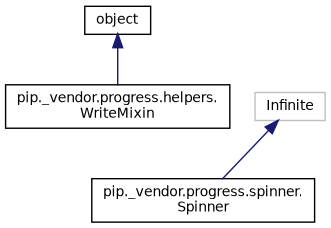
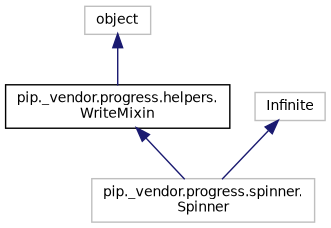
(118, 20) -> (118, 20)
none -> (165, 159)
(203, 200) -> (203, 200)
